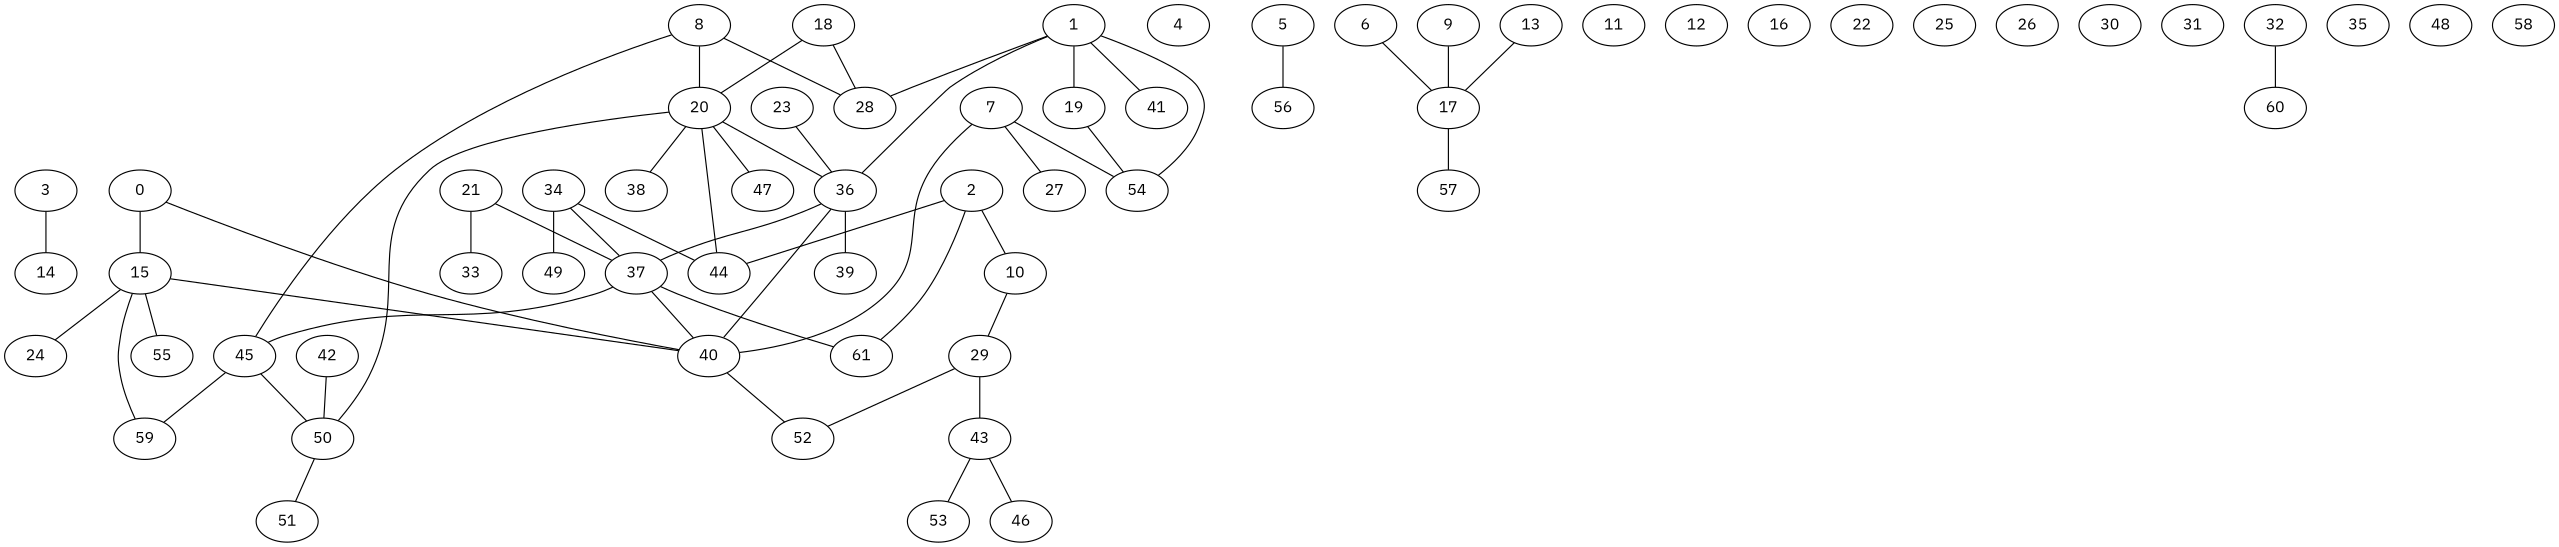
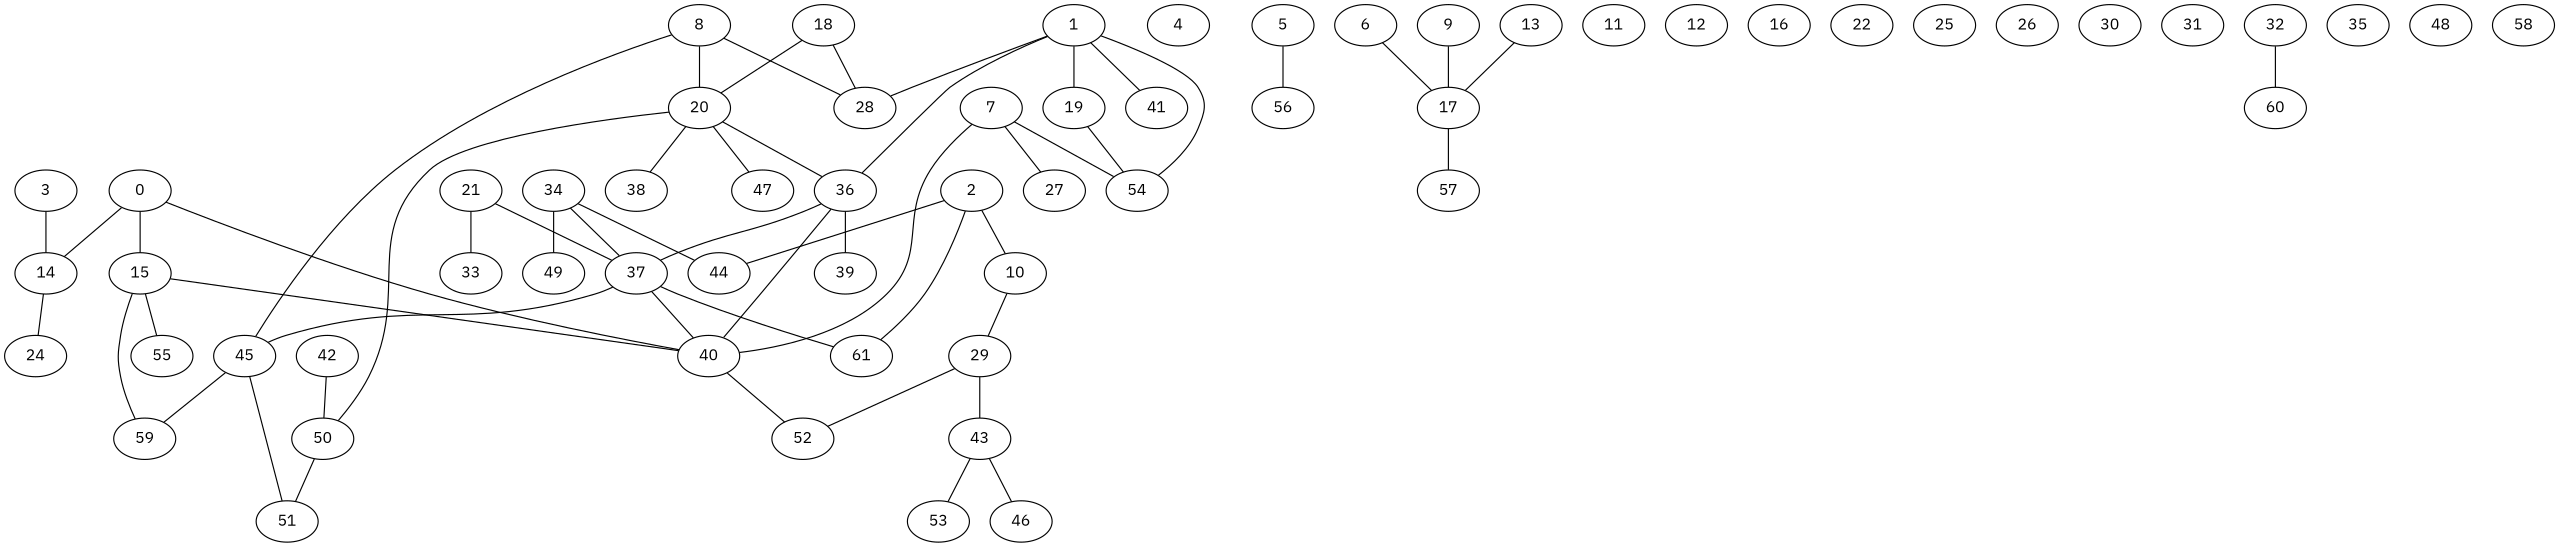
(782, 108) -> none
(709, 191) -> none
none -> (93, 232)
(88, 315) -> (41, 315)
(284, 397) -> (266, 439)
